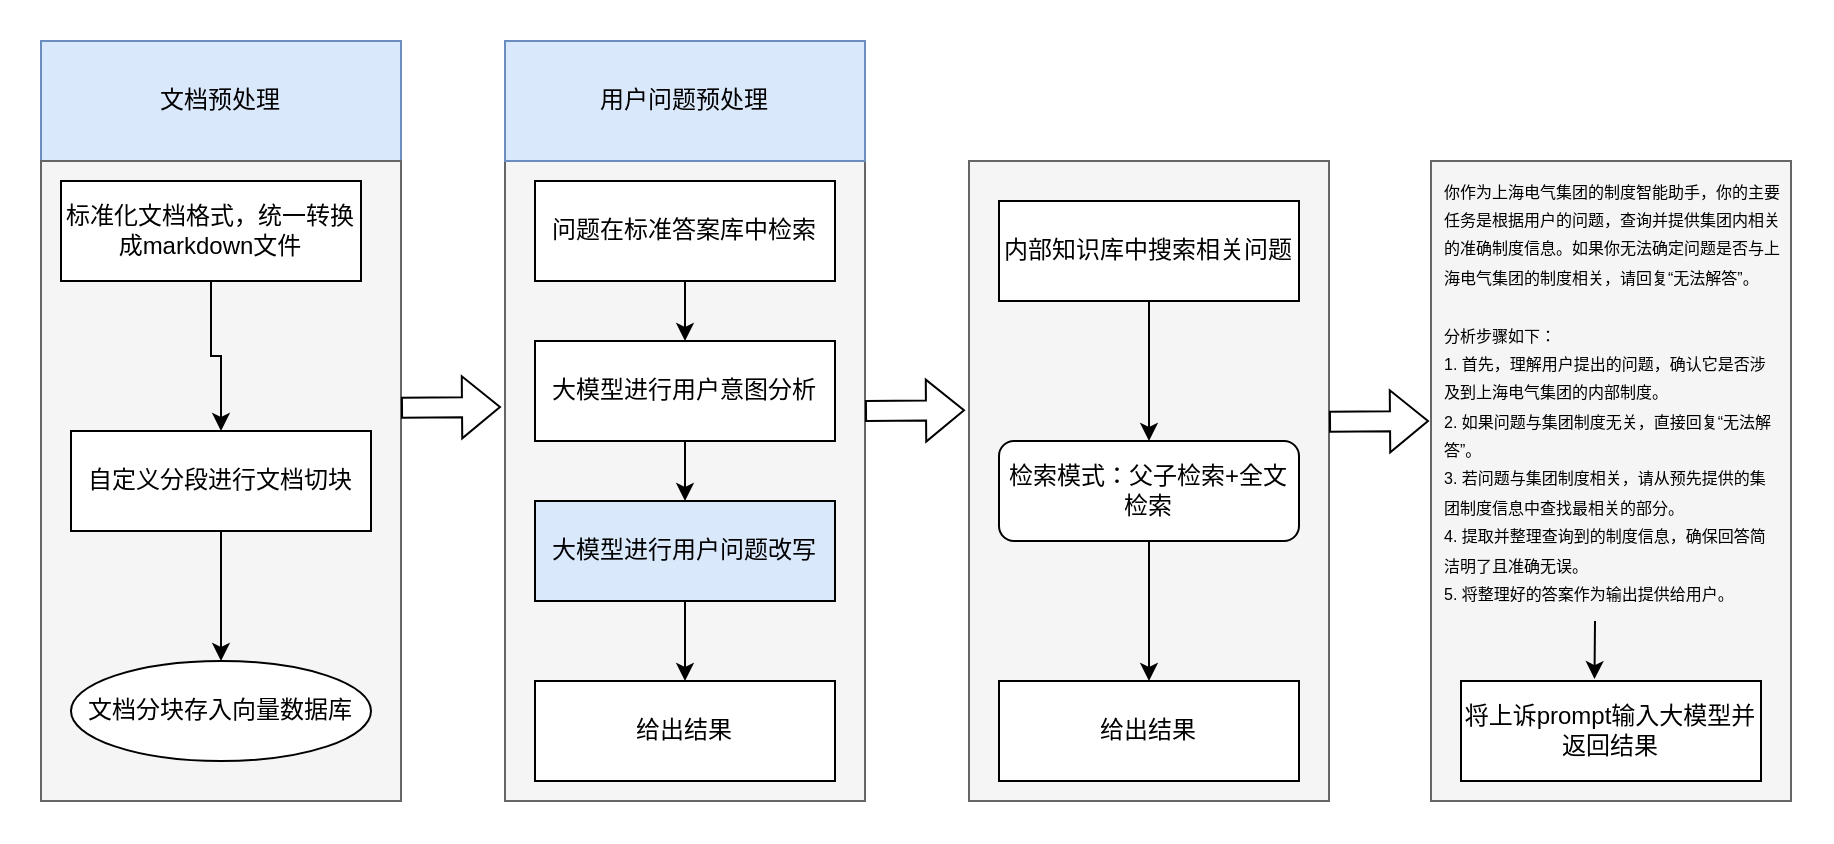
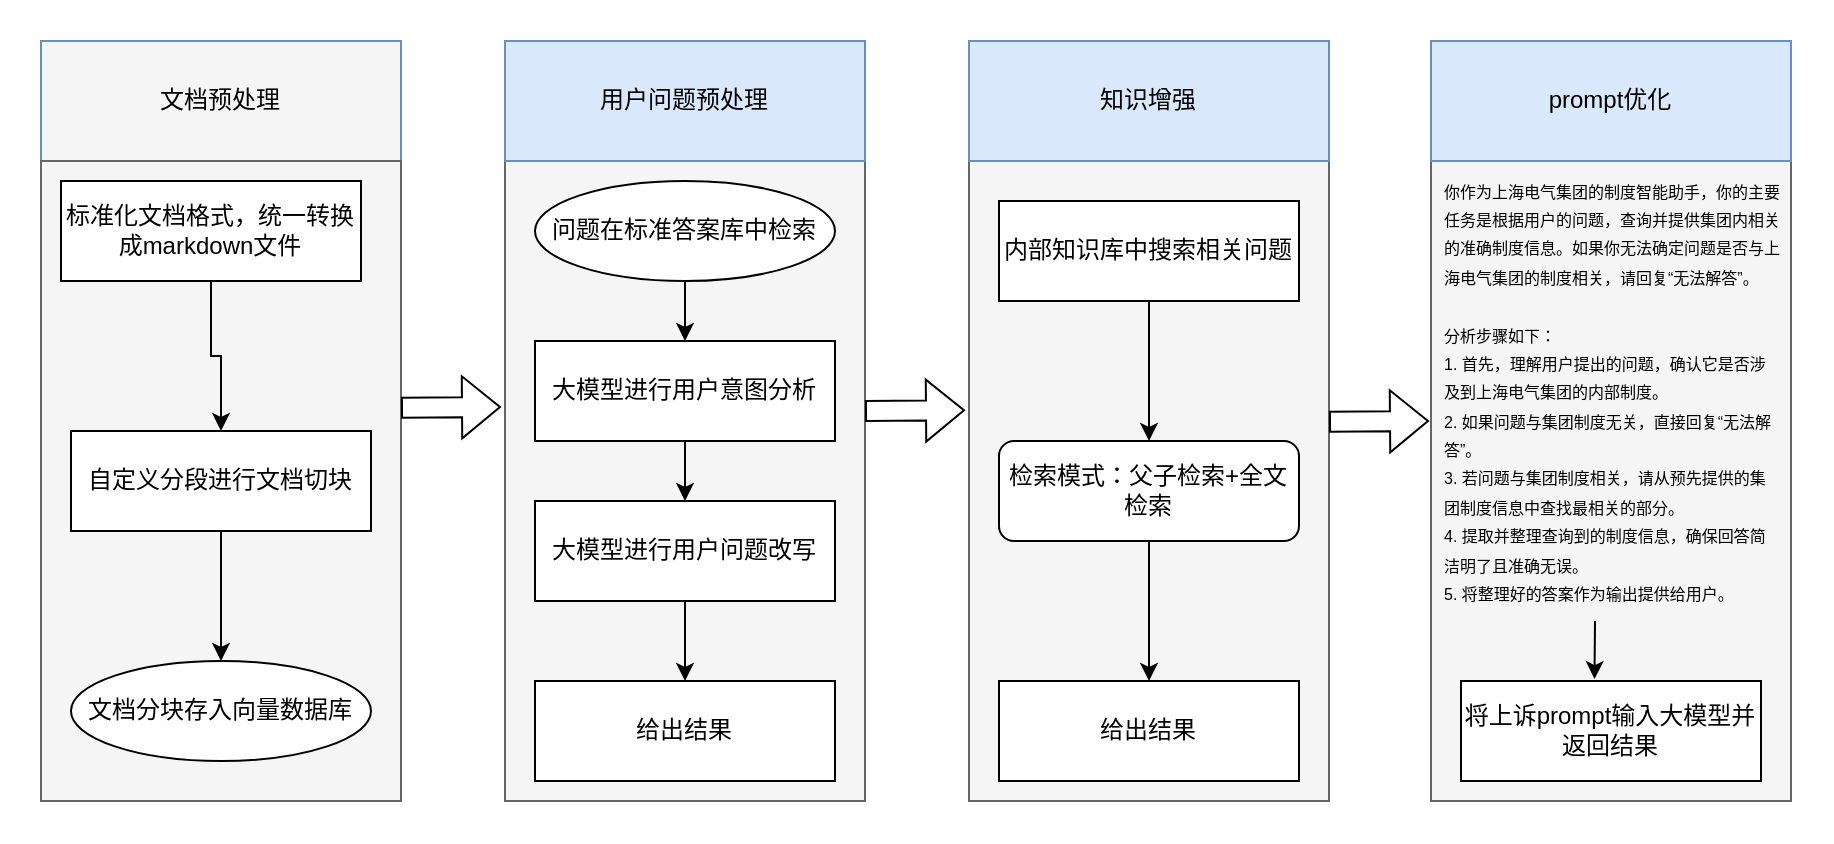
(221, 101) -> (221, 101)
none -> (1149, 101)
none -> (1611, 101)
(685, 231) -> (685, 231)
(685, 551) -> (685, 551)
